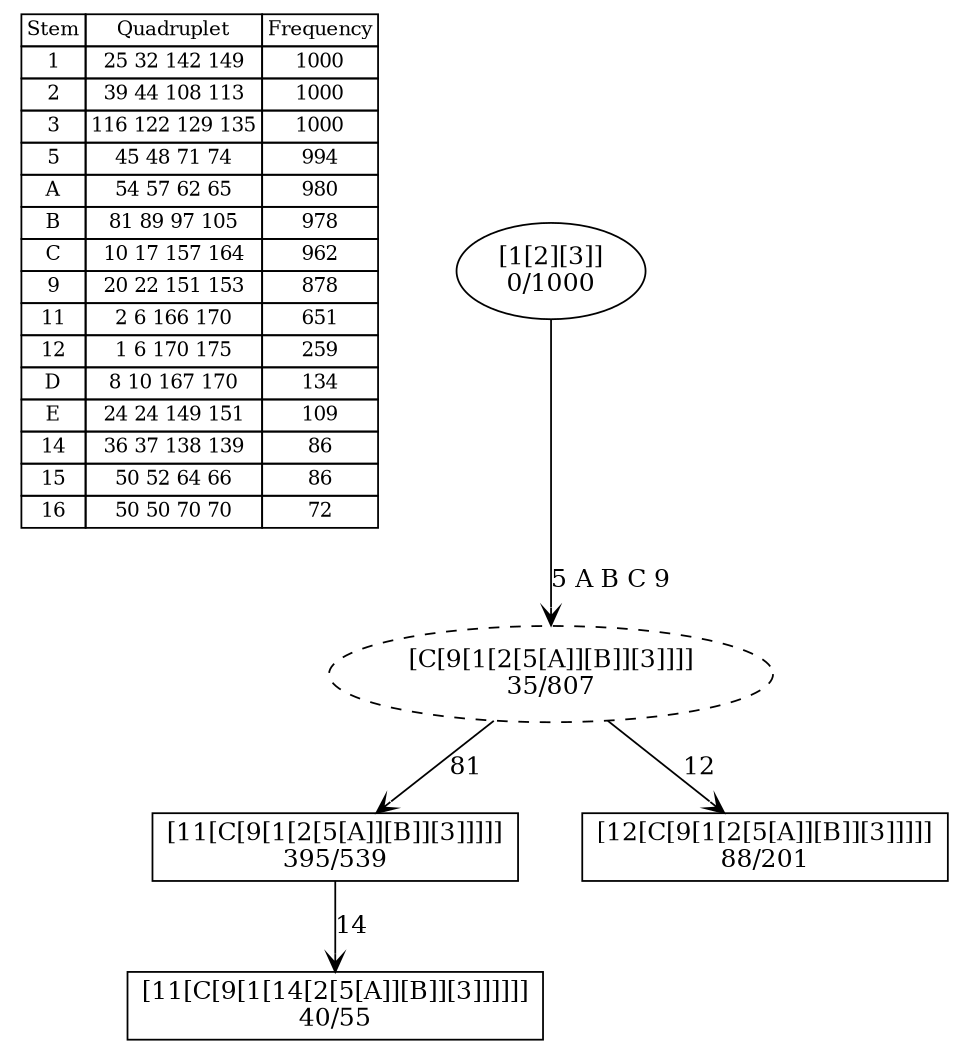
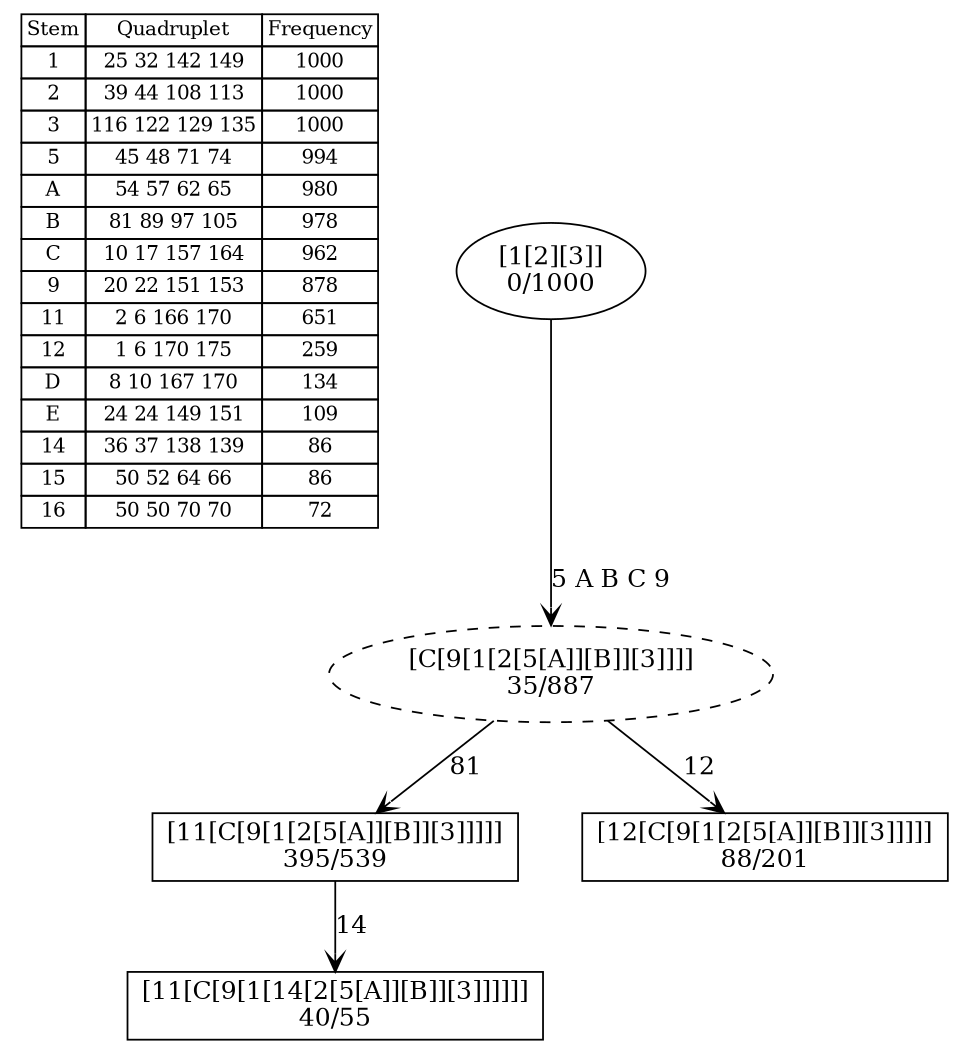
(551, 674) -> (551, 674)
